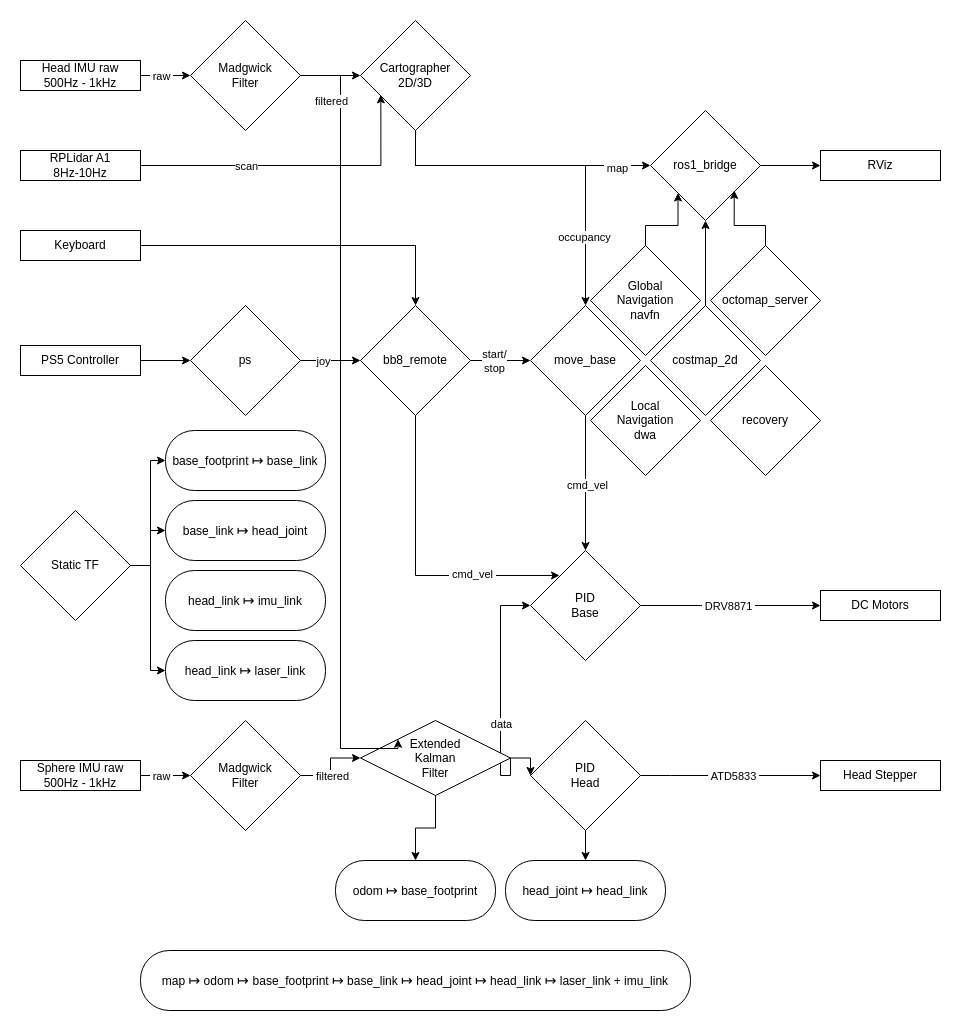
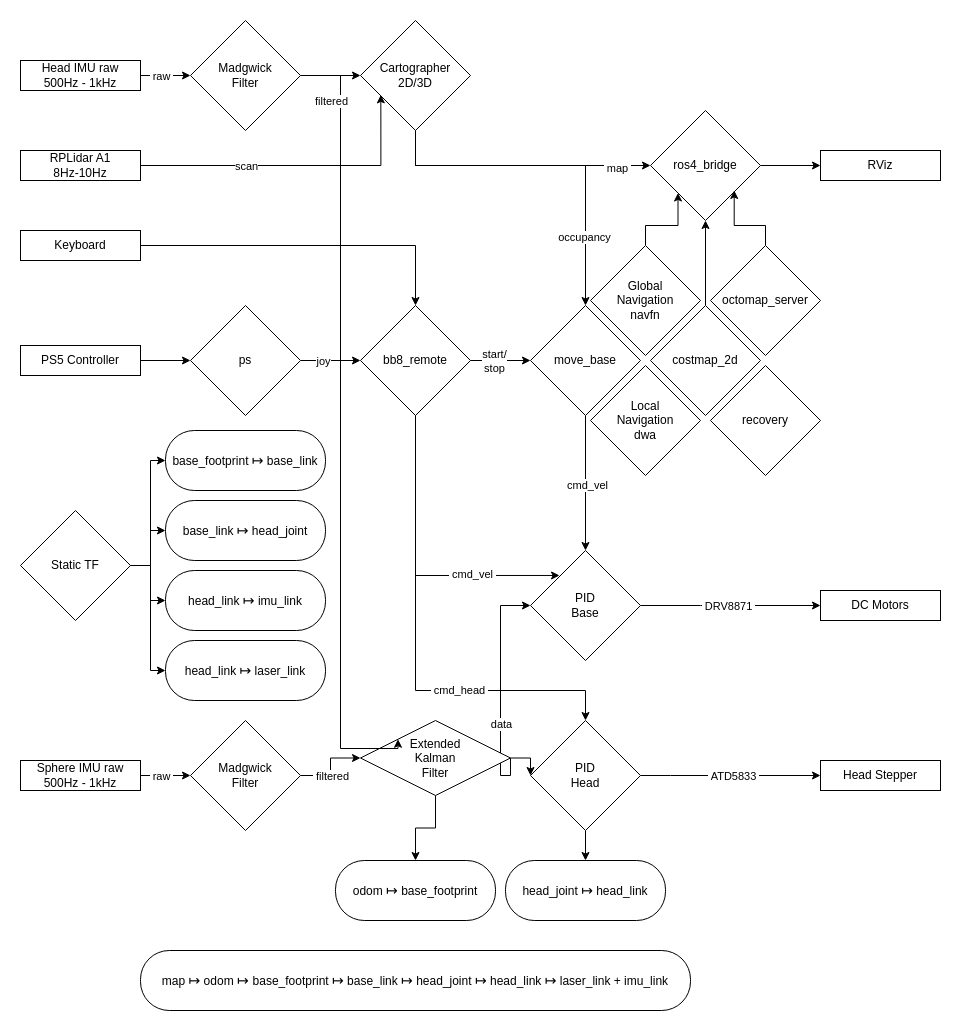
(706, 166) -> (706, 166)
none -> (155, 601)
none -> (455, 691)
